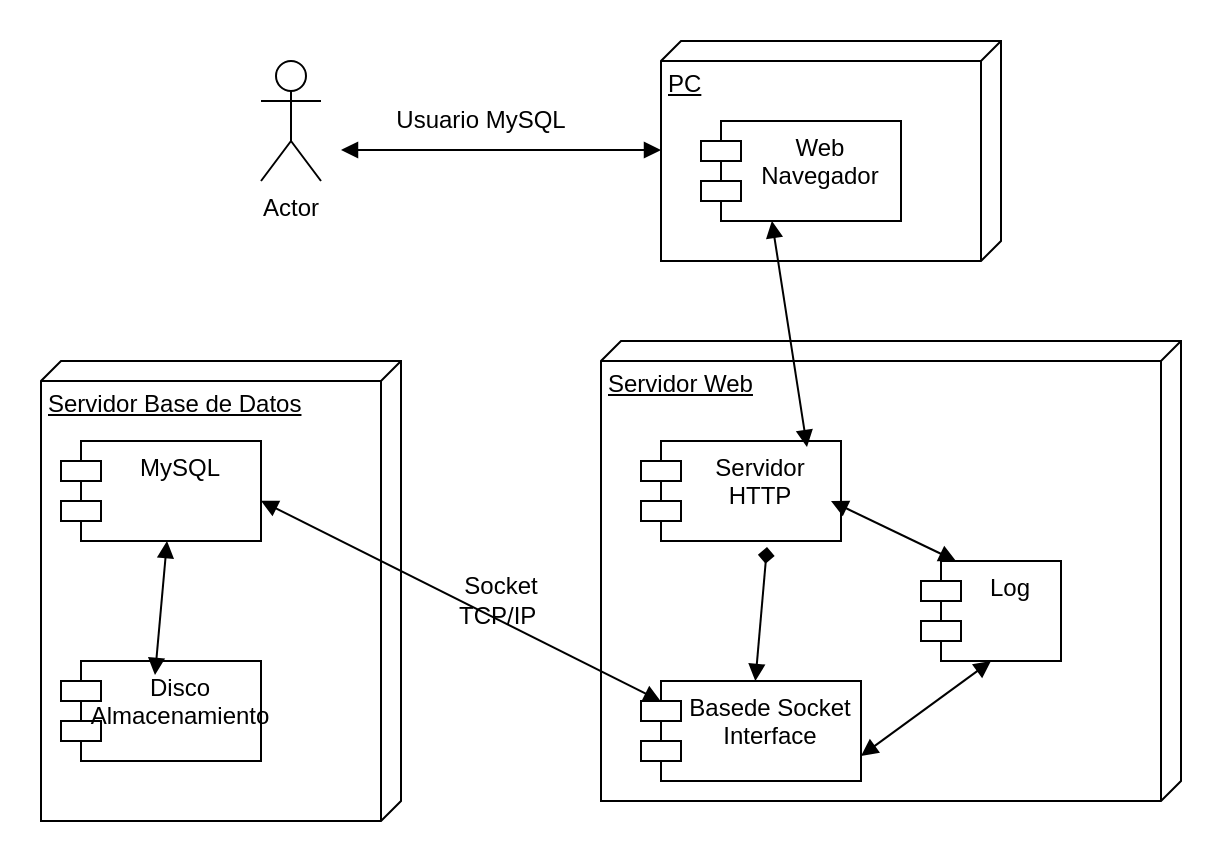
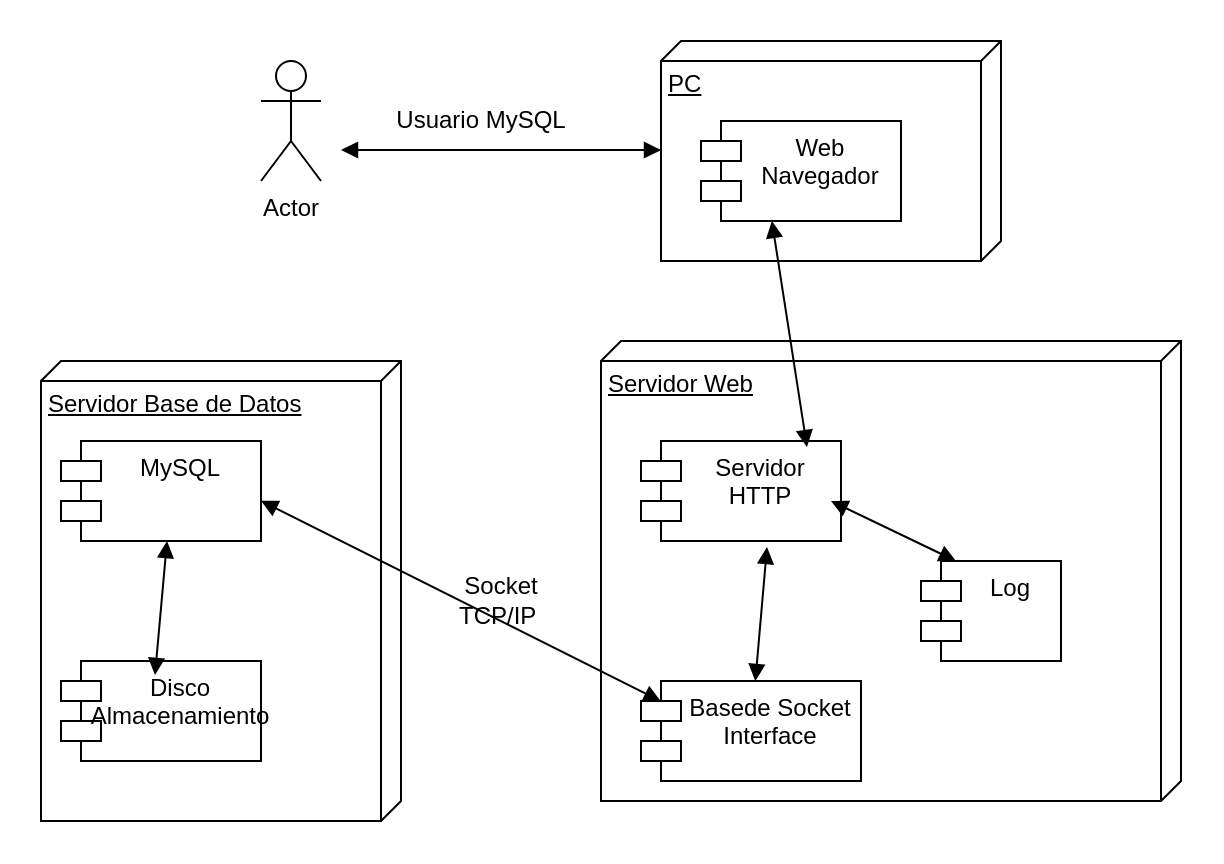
(765, 564) -> (766, 564)
(926, 709) -> none
